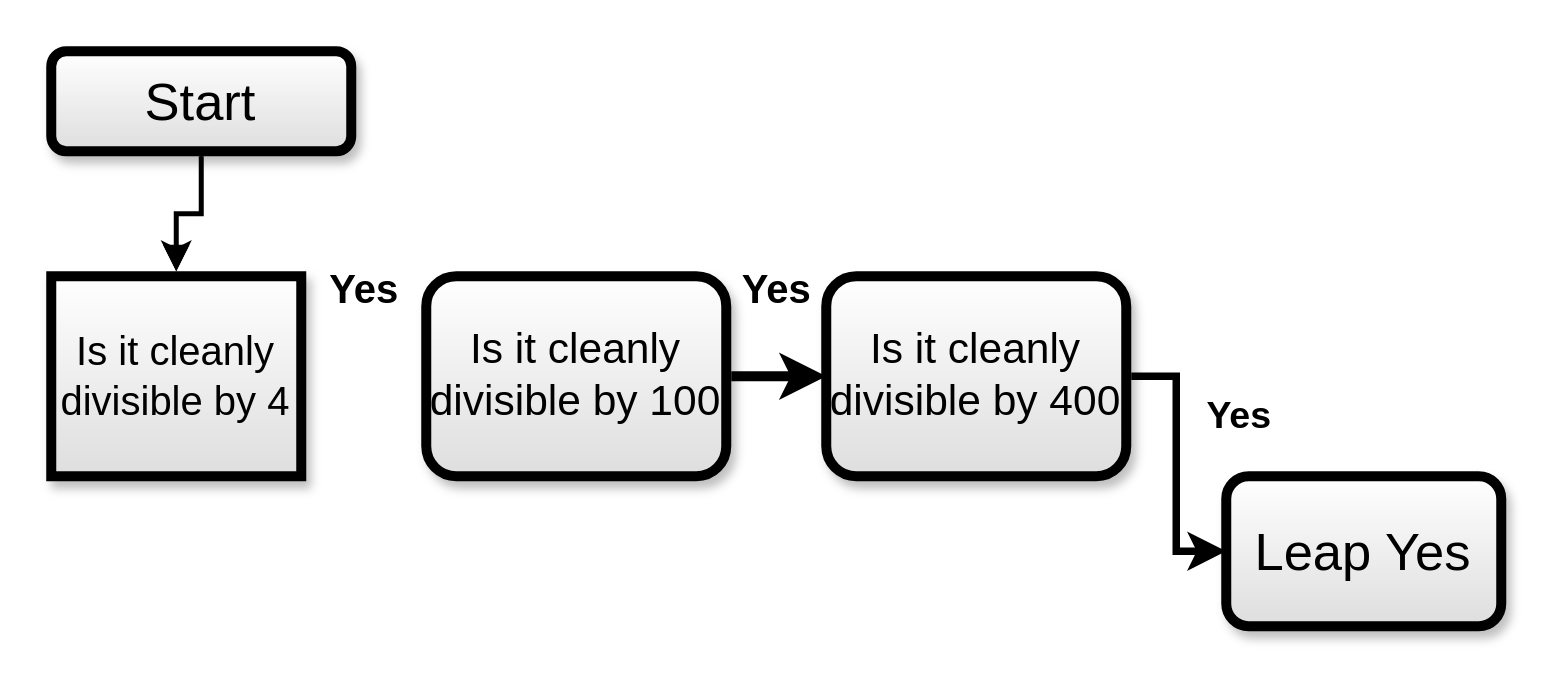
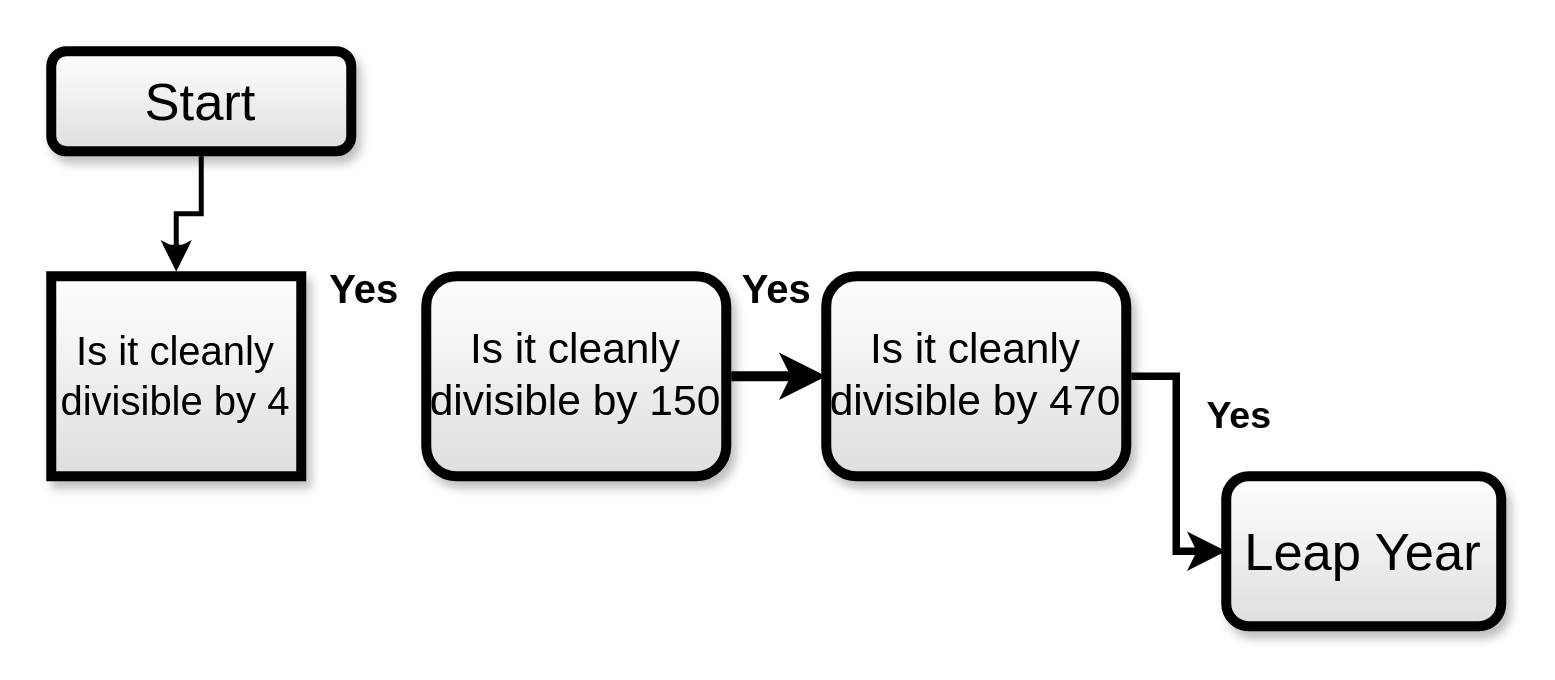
(576, 376) -> (576, 376)
(976, 376) -> (976, 376)
(1364, 551) -> (1364, 551)
